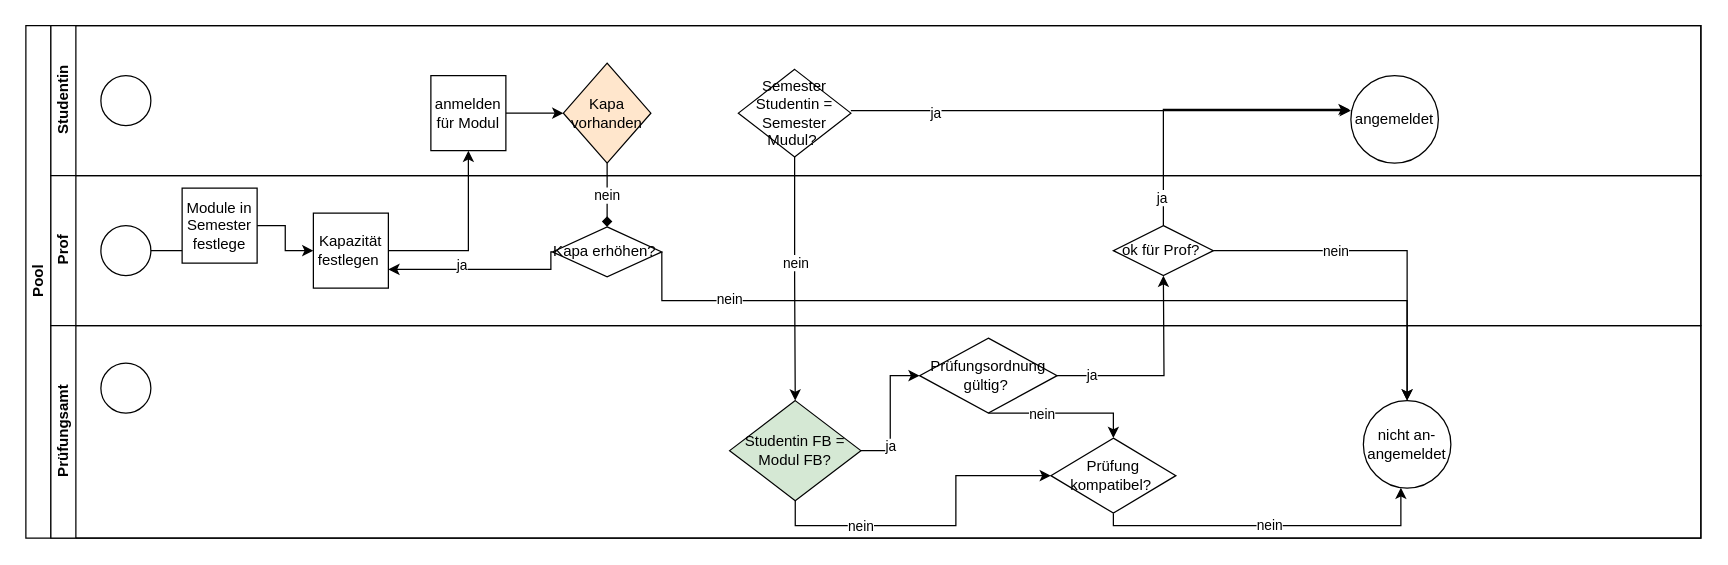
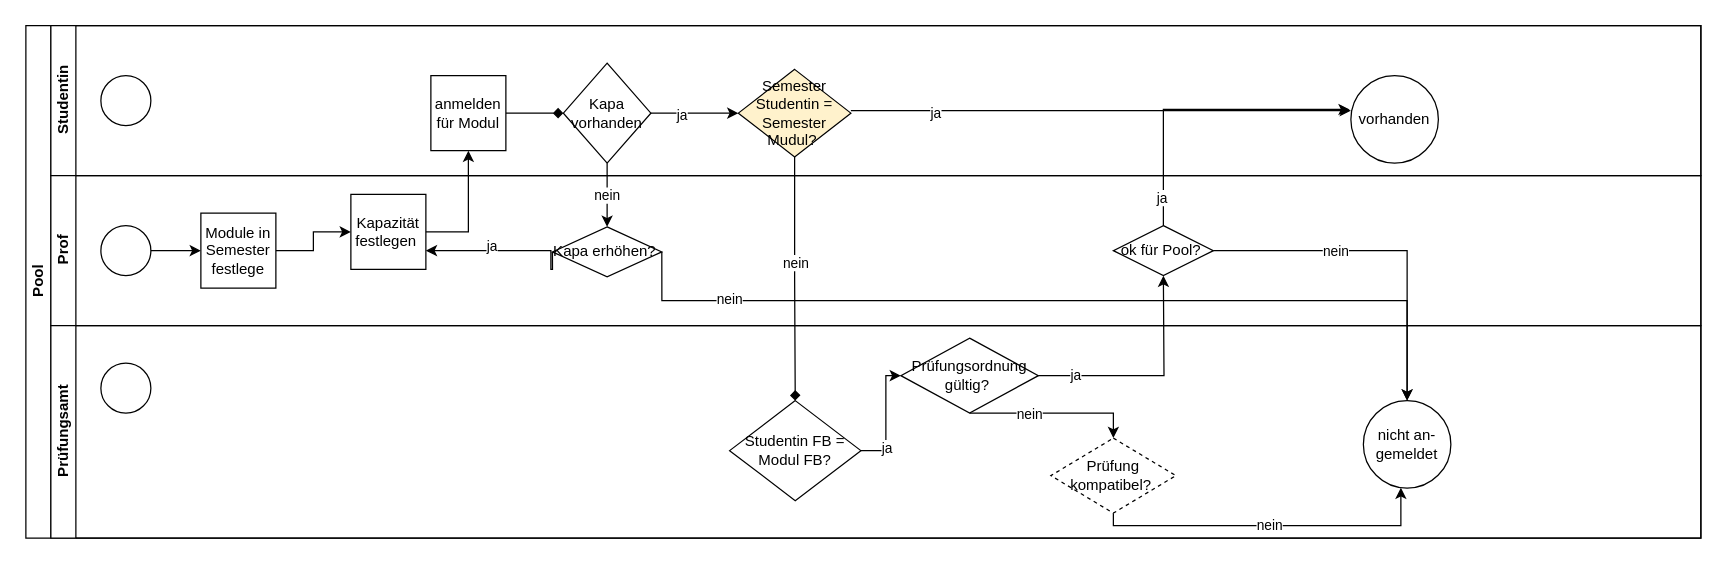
(553, 113) -> (552, 113)
(607, 113) -> (607, 113)
none -> (690, 113)
(794, 113) -> (794, 113)
(1394, 119) -> (1394, 119)
(607, 216) -> (607, 217)
(219, 226) -> (238, 251)
(351, 251) -> (388, 232)
(1163, 251) -> (1163, 251)
(988, 376) -> (969, 376)
(795, 391) -> (795, 390)
(1407, 444) -> (1407, 444)
(795, 451) -> (795, 451)
(1113, 476) -> (1113, 476)
(932, 526) -> none
